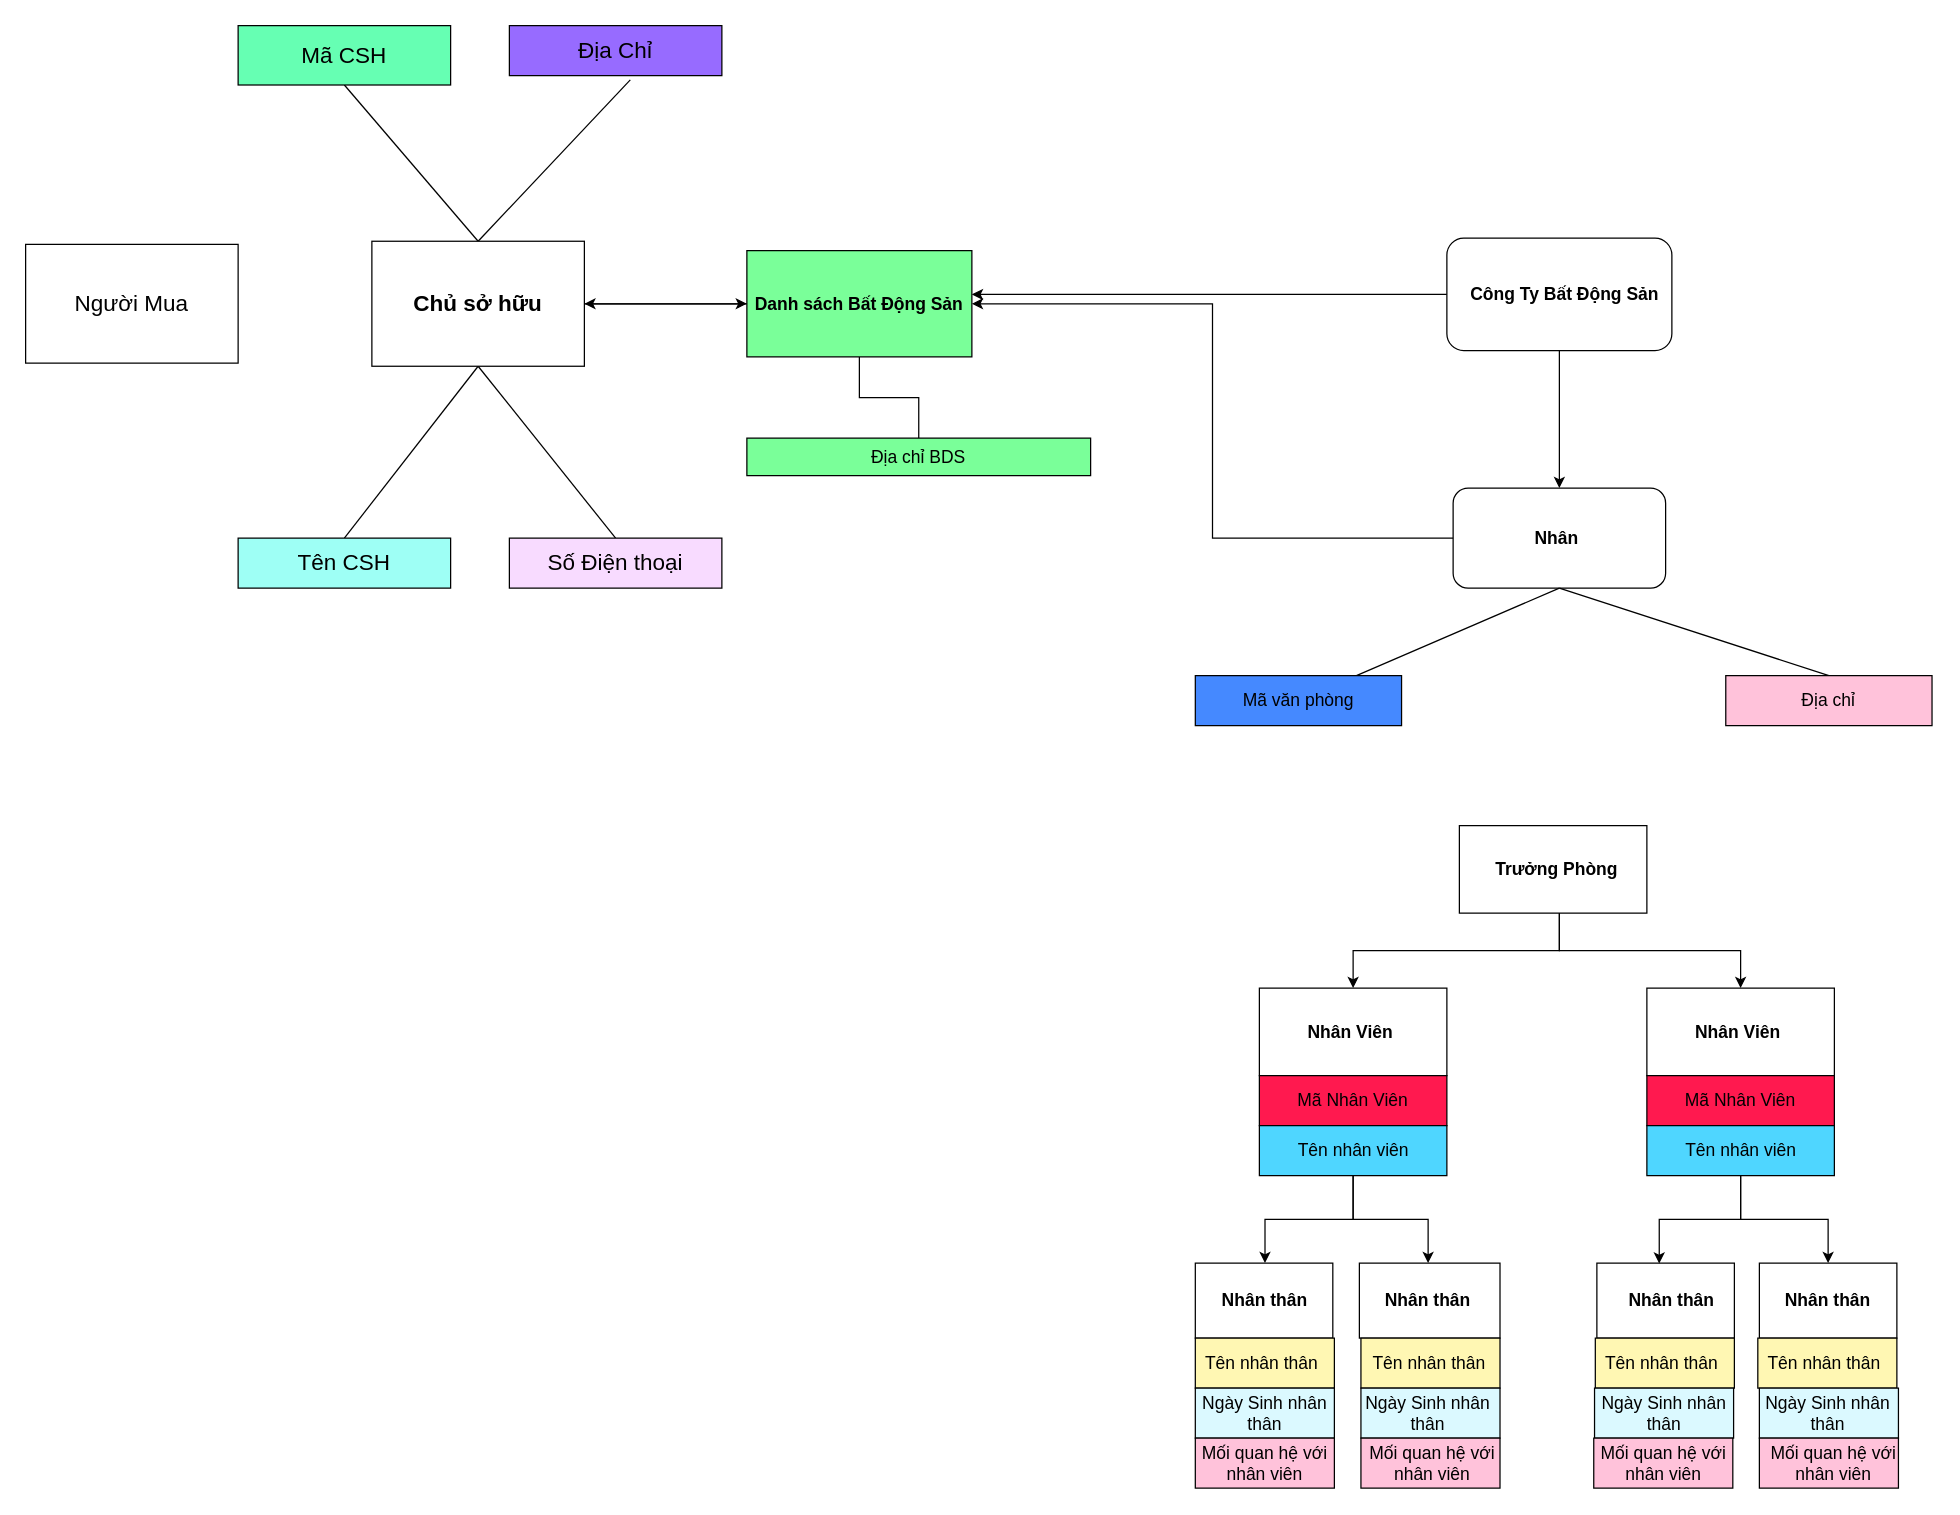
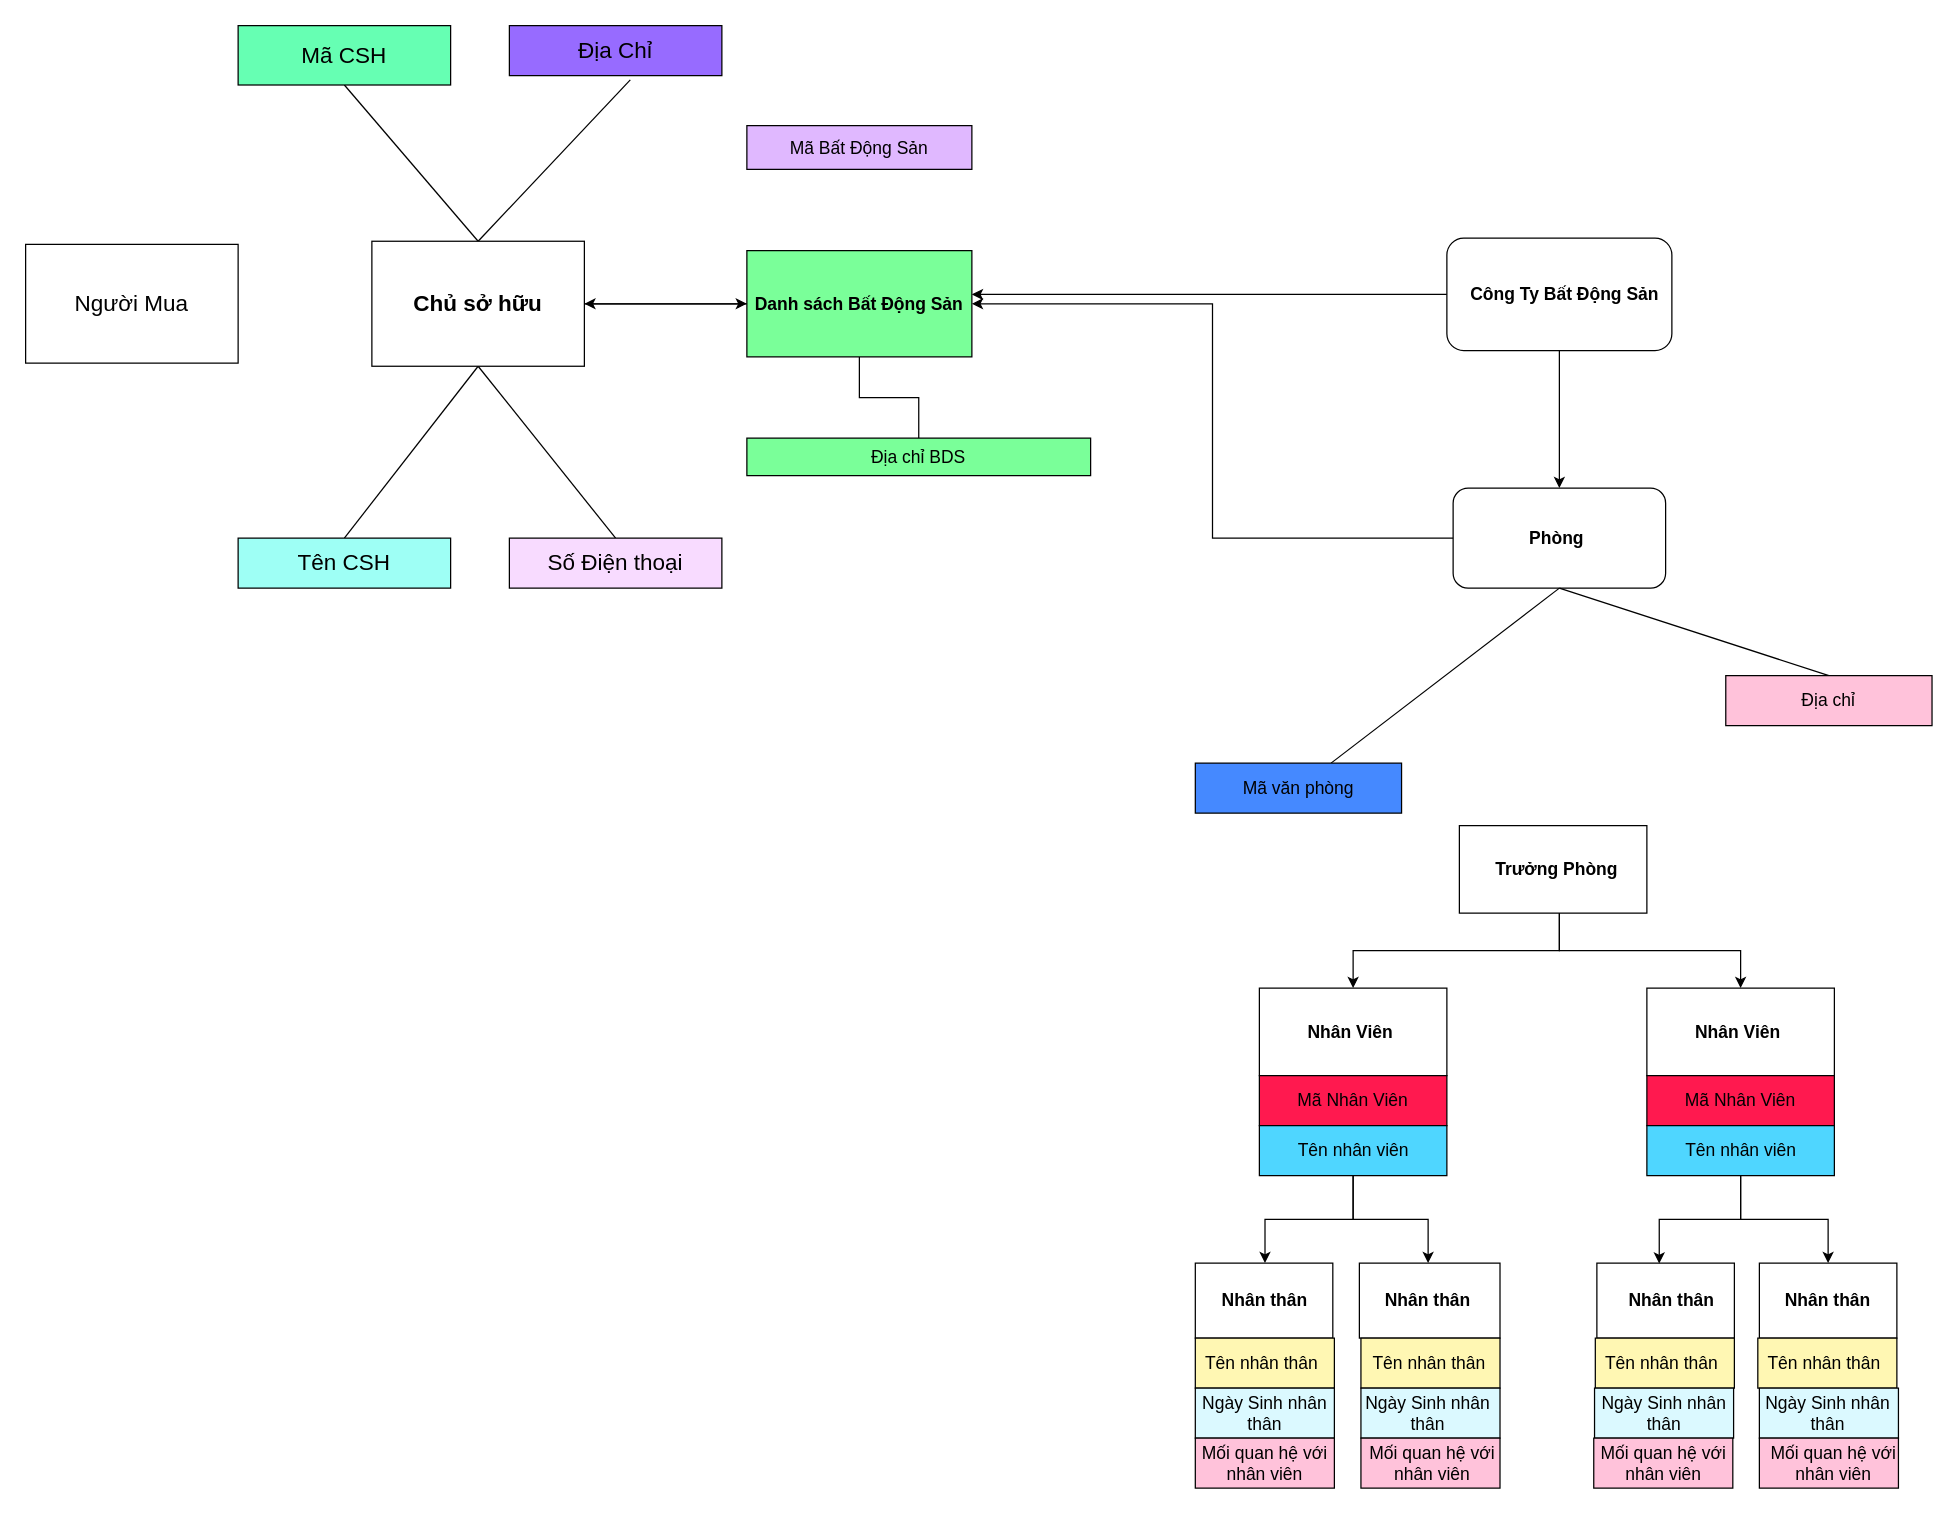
none -> (859, 148)
(1559, 538) -> (1559, 538)
(1298, 701) -> (1298, 788)
